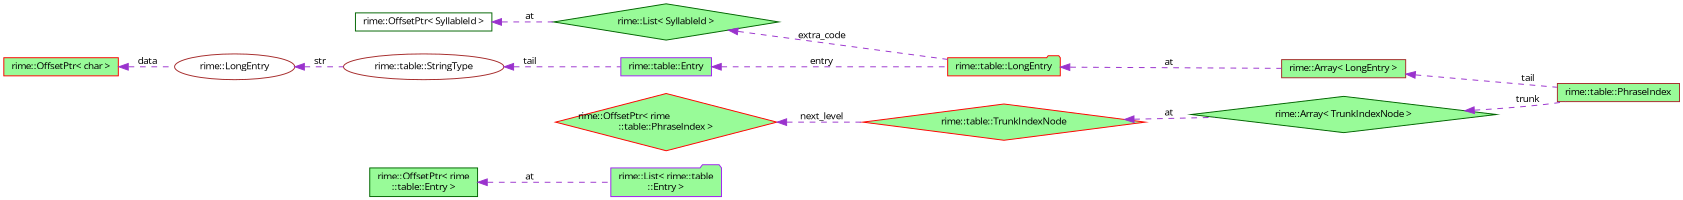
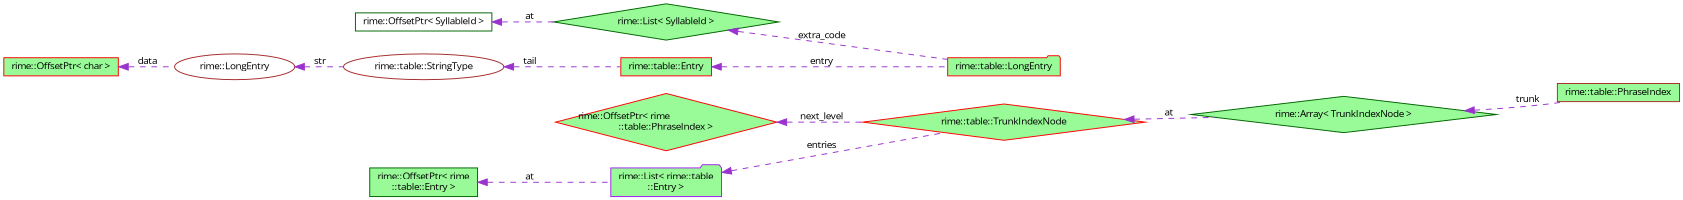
(666, 67) -> (666, 67)
(1344, 69) -> none
none -> (838, 152)
